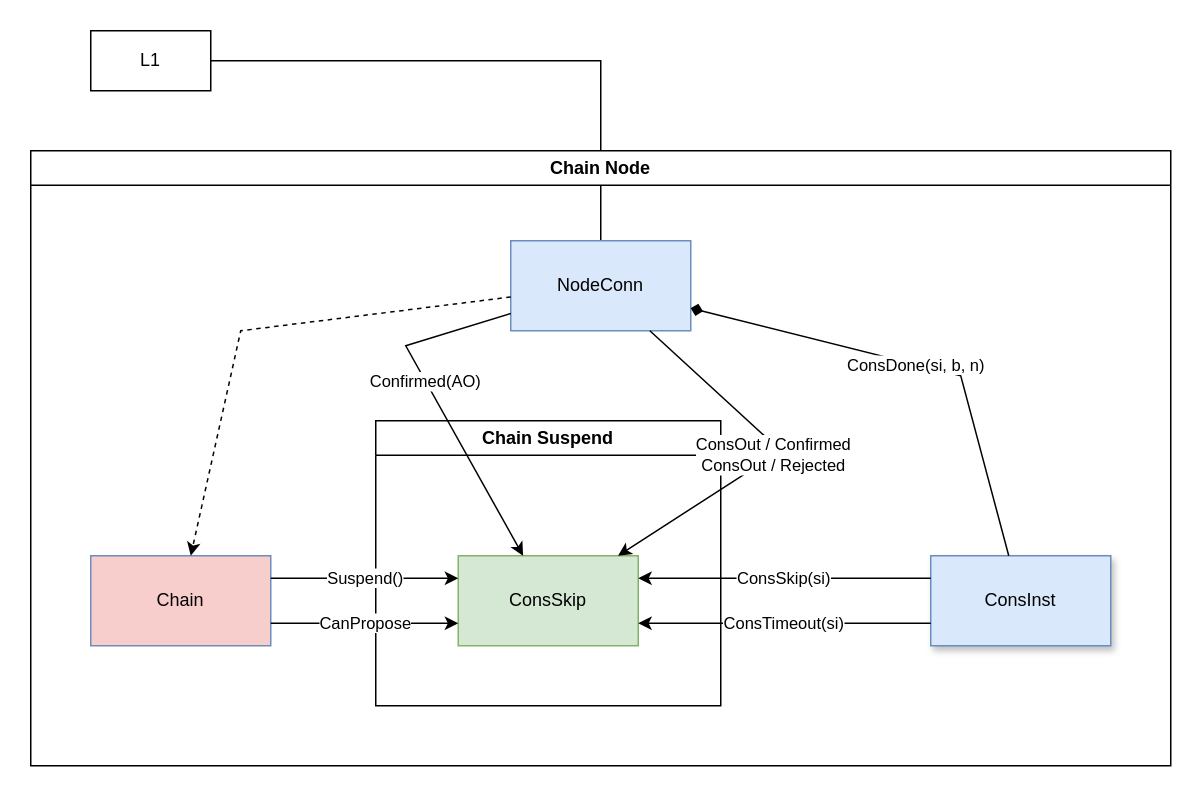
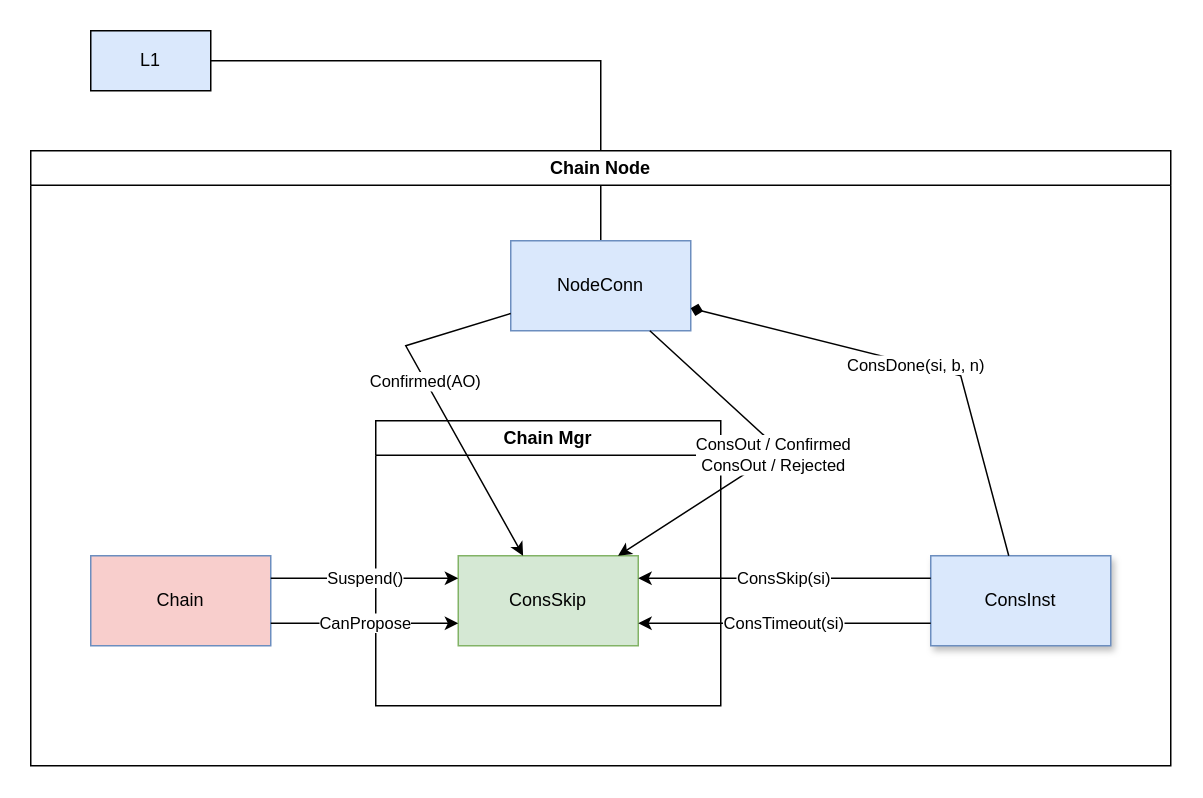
(151, 61) -> (151, 61)
(267, 328) -> none
(548, 439) -> (548, 439)
